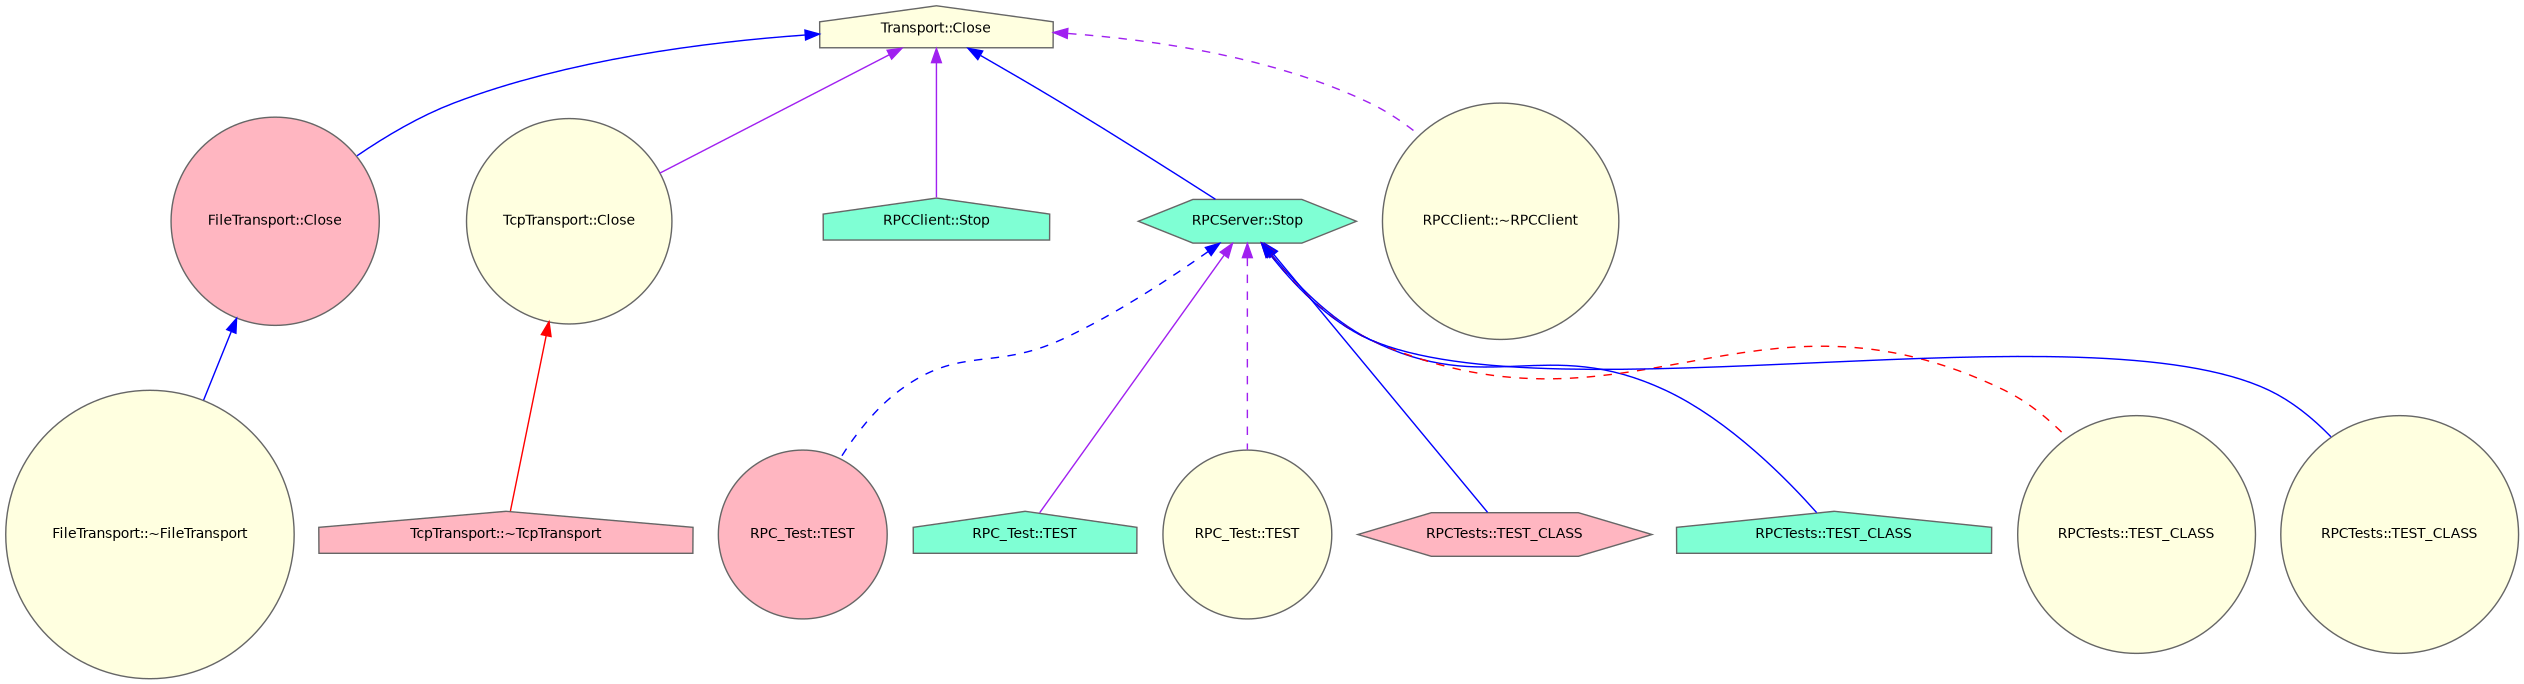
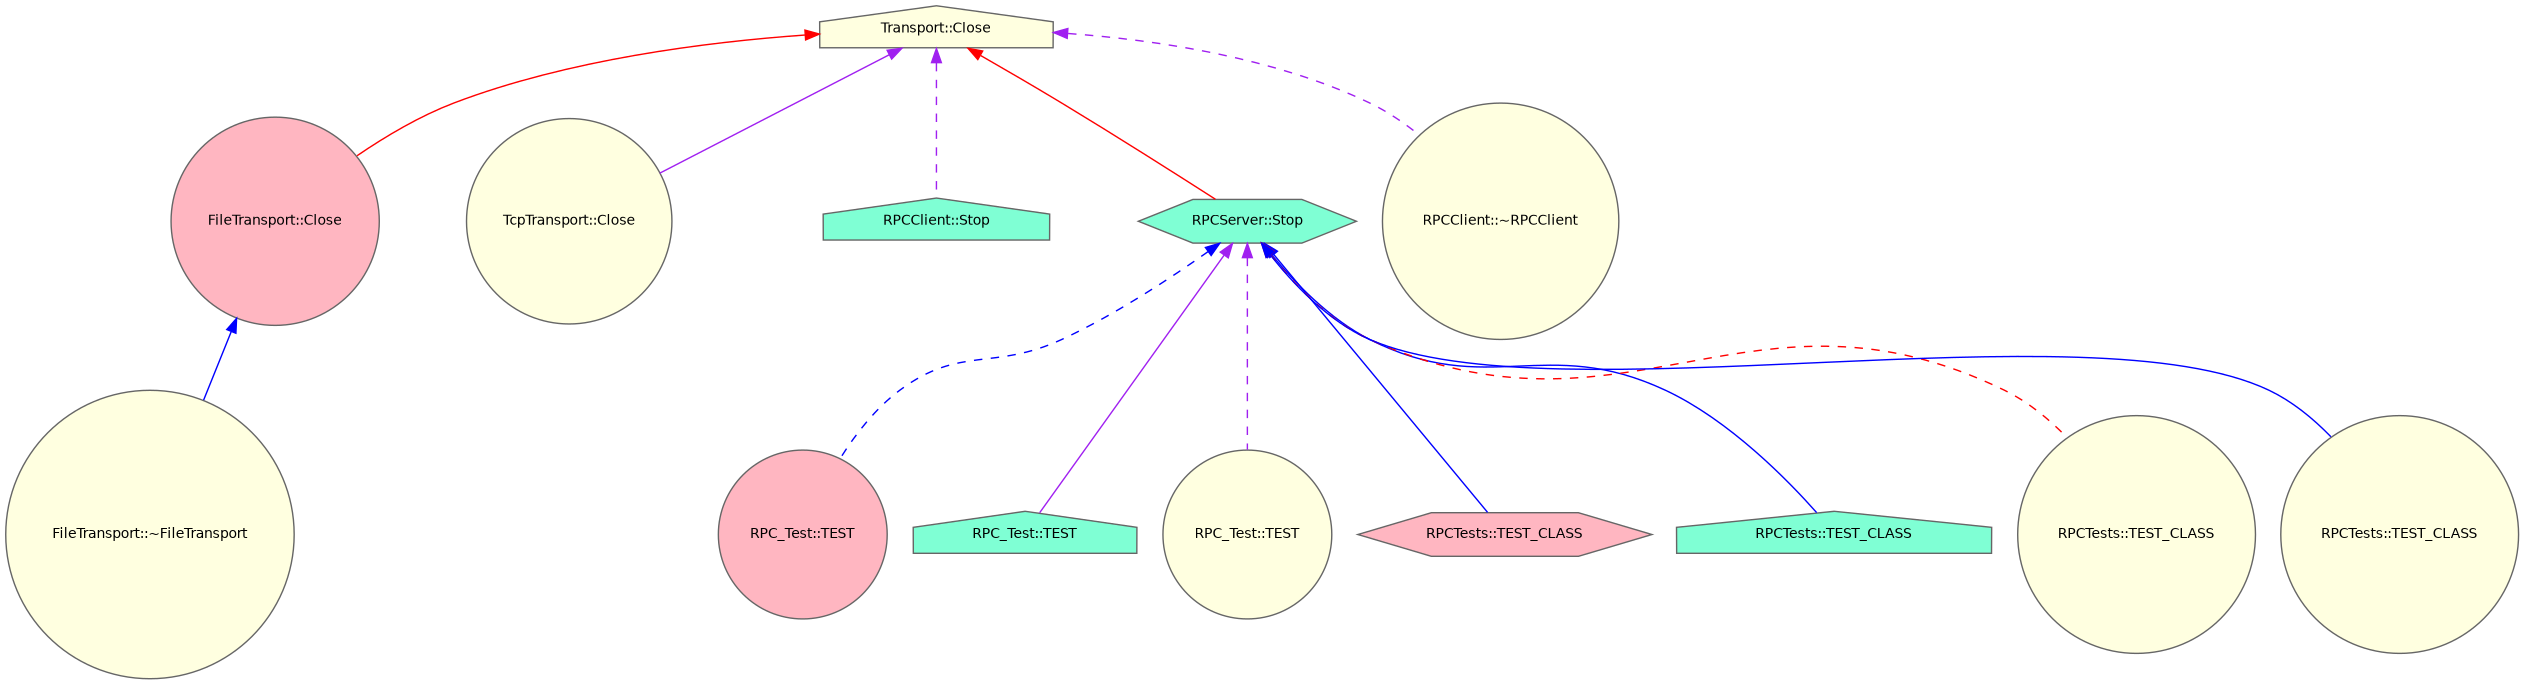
(573, 68) -> (573, 68)
(1099, 126) -> (1099, 126)
(936, 130) -> (936, 130)
(506, 535) -> none
